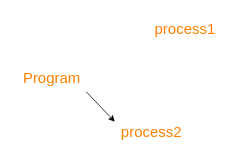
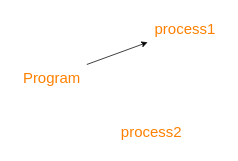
none -> (115, 54)
(99, 105) -> none
